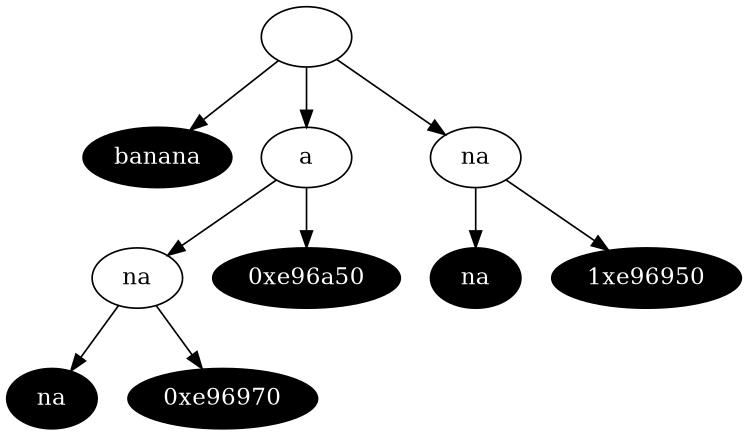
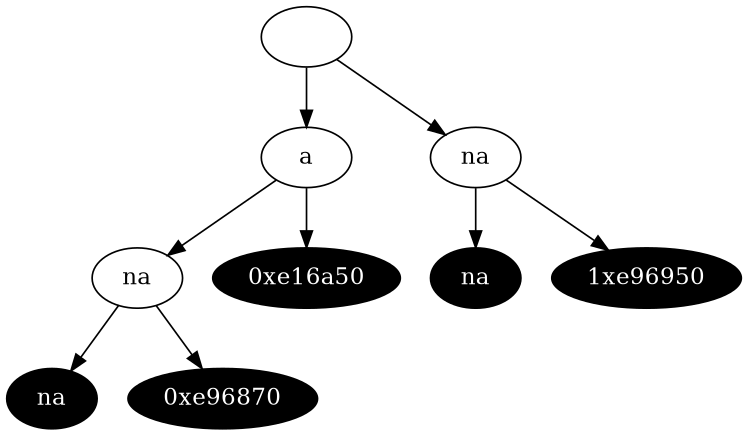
(157, 157) -> none
(307, 278) -> (307, 278)
(223, 399) -> (223, 399)
